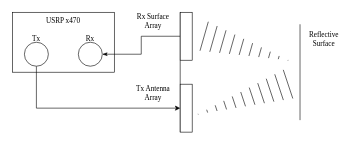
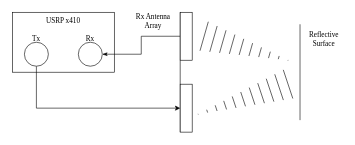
(63, 21) -> (63, 21)
(153, 21) -> (153, 21)
(153, 93) -> none
